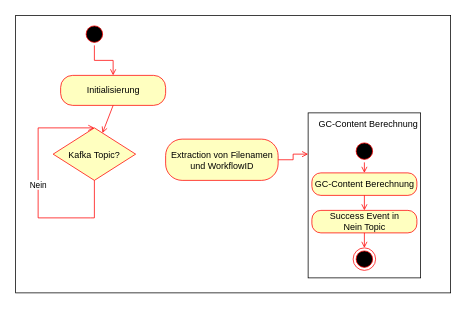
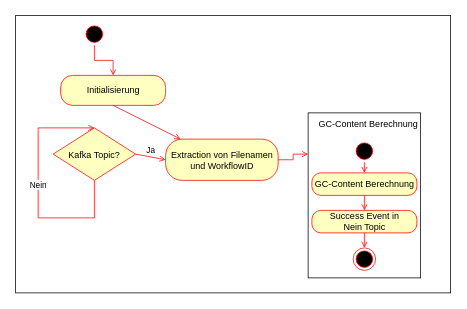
(108, 118) -> (145, 122)
none -> (150, 157)
